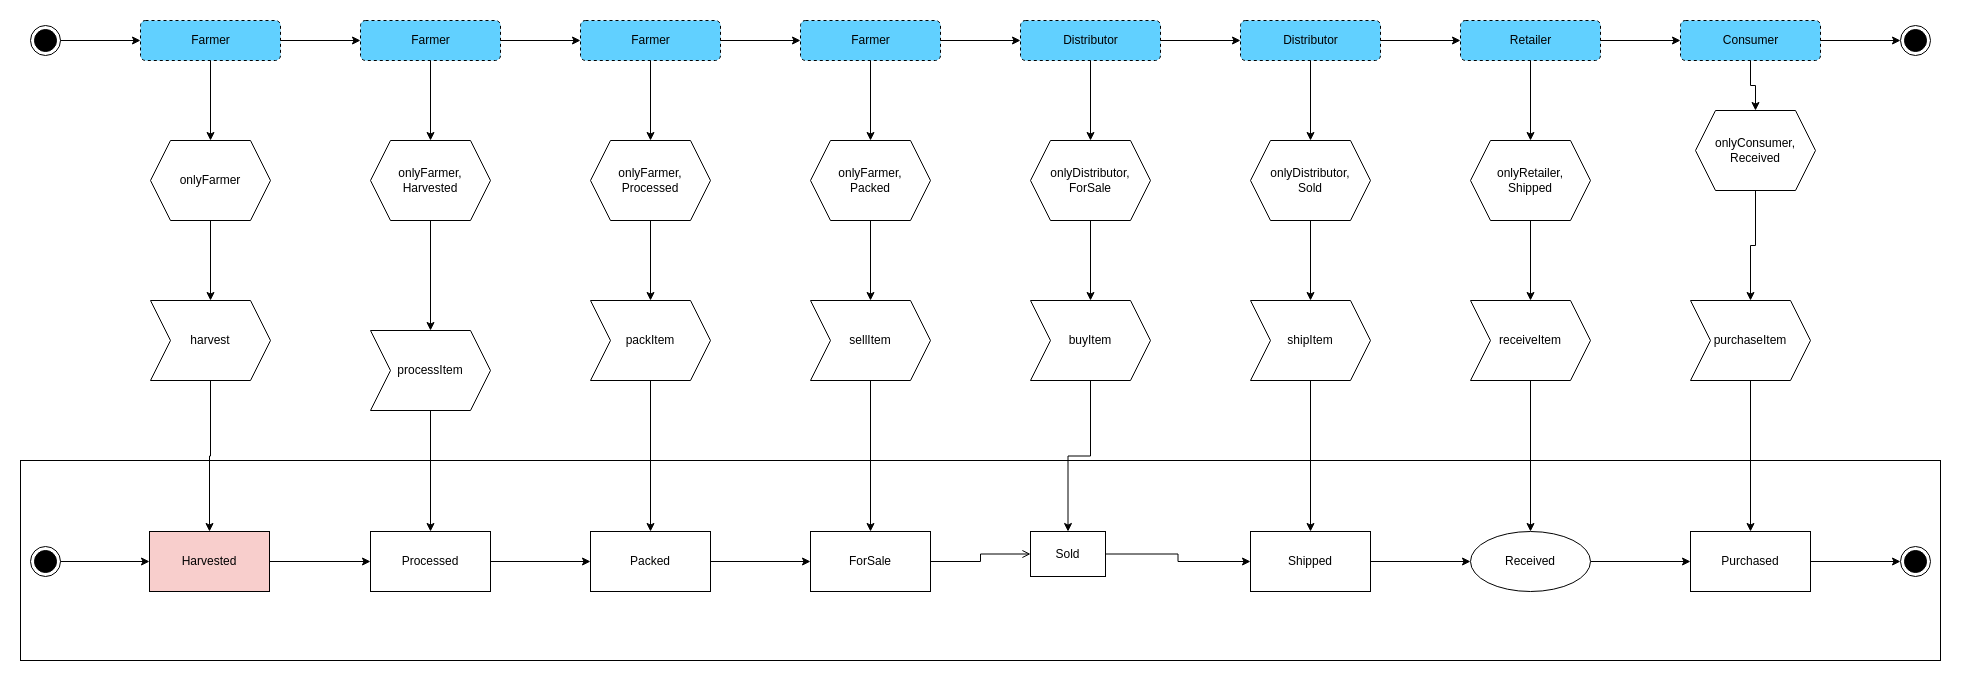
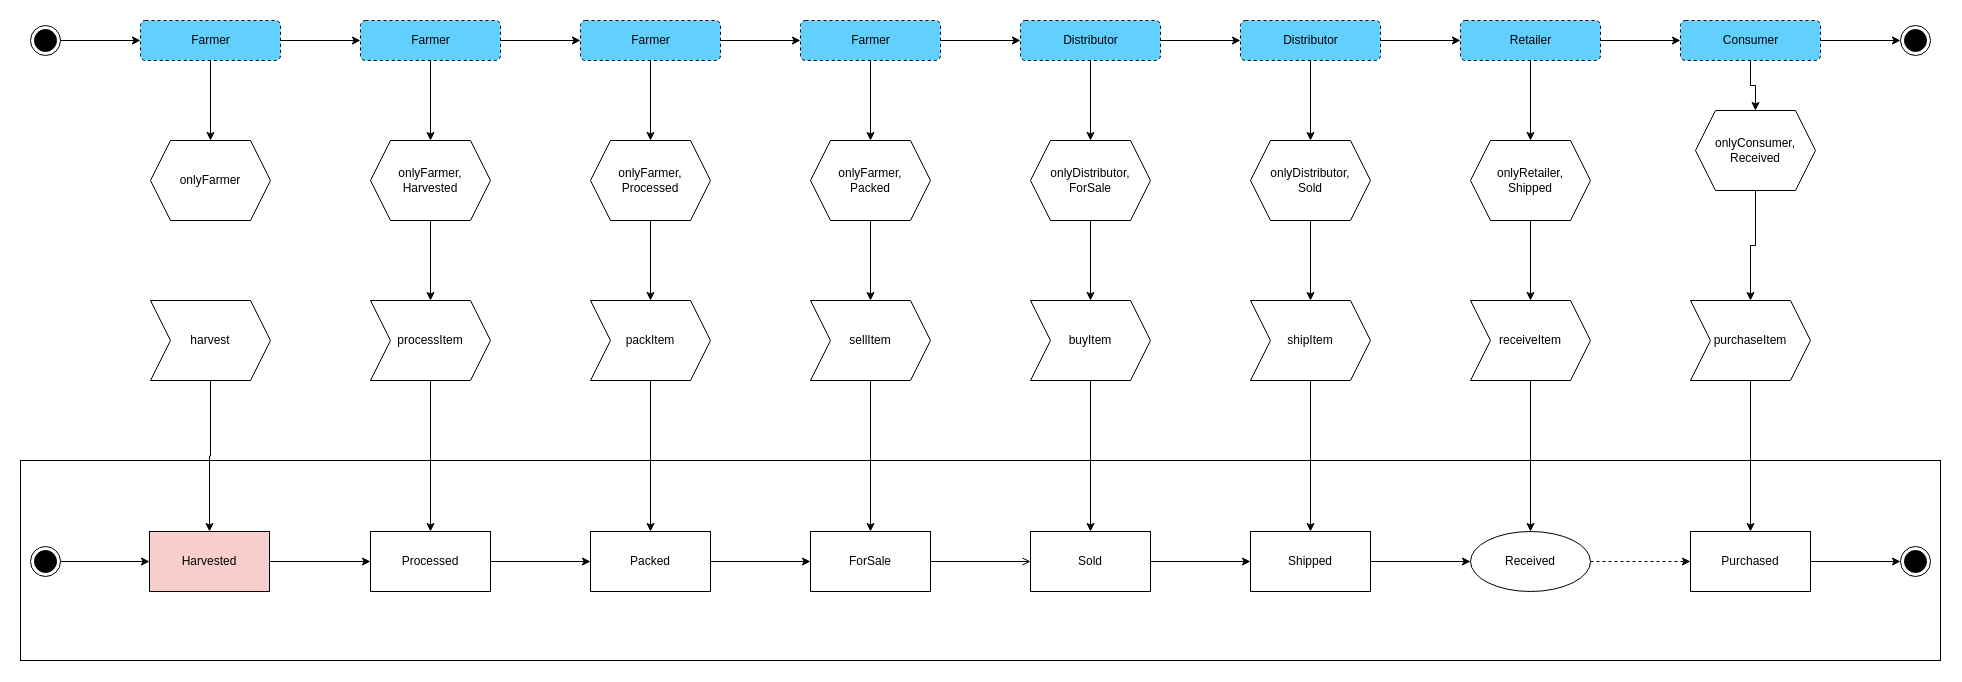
(211, 257) -> none
(431, 371) -> (431, 341)
(1068, 554) -> (1091, 562)
(1637, 562) -> (1637, 562)
